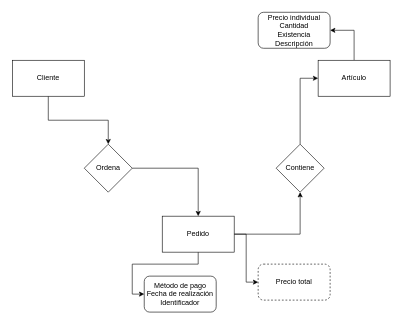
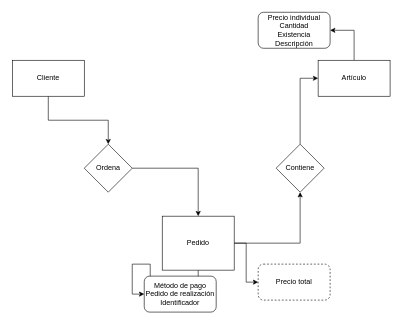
(198, 234) -> (198, 243)
(180, 294) -> (180, 294)
